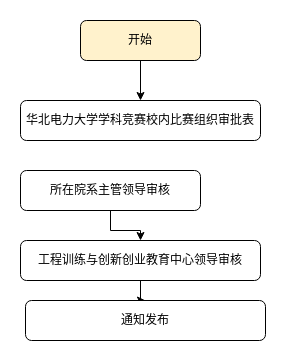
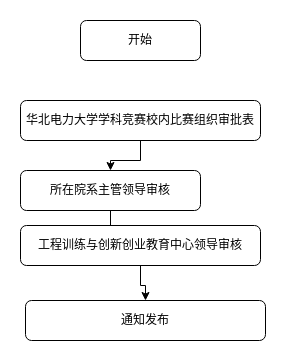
(141, 41) -> (141, 41)
(141, 77) -> none
none -> (135, 161)
(141, 261) -> (141, 246)
